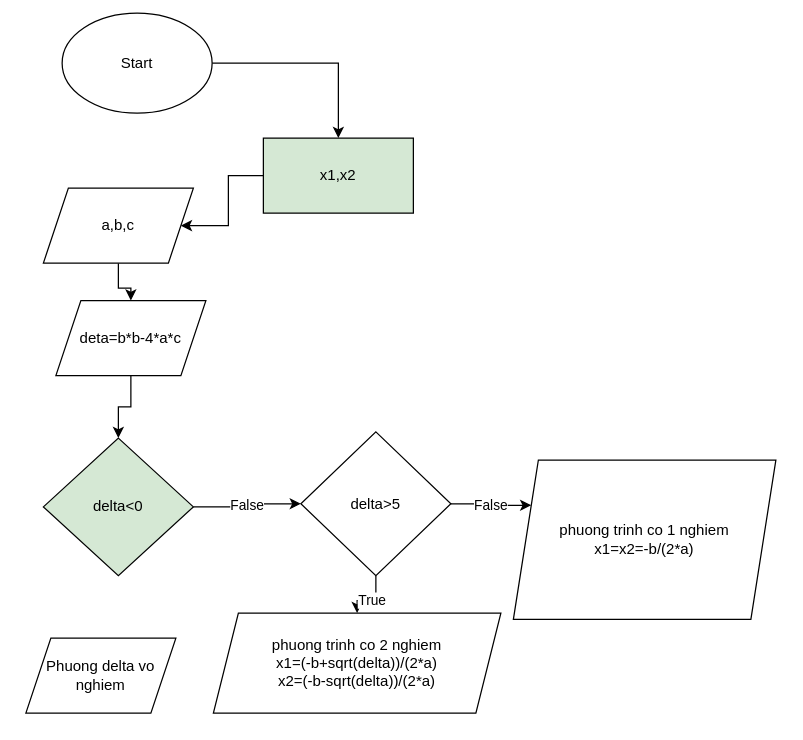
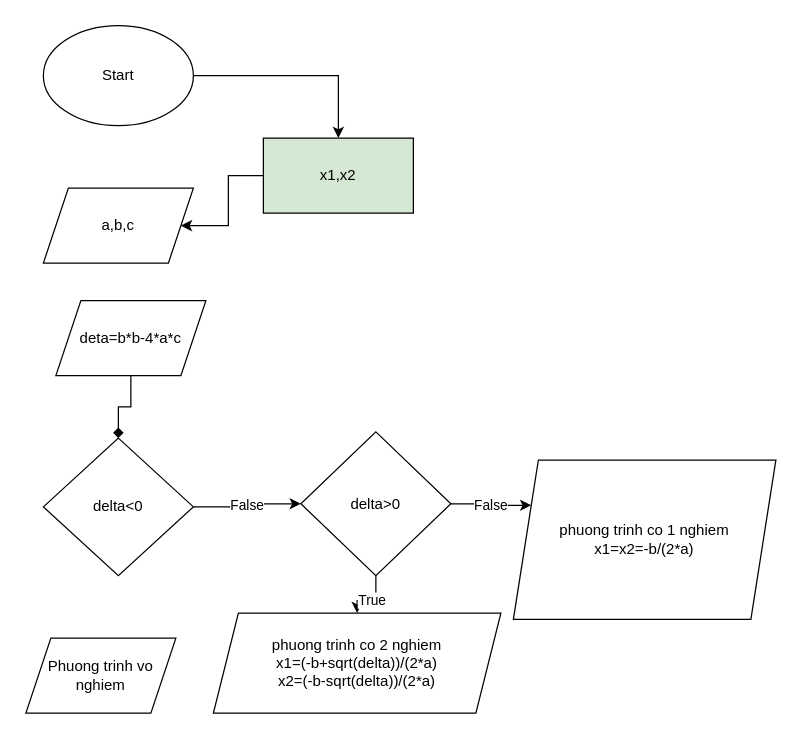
(137, 63) -> (118, 76)
(118, 283) -> none
(118, 428) -> (118, 427)
(376, 504) -> (376, 504)
(118, 507) -> (118, 507)
(101, 676) -> (101, 676)
